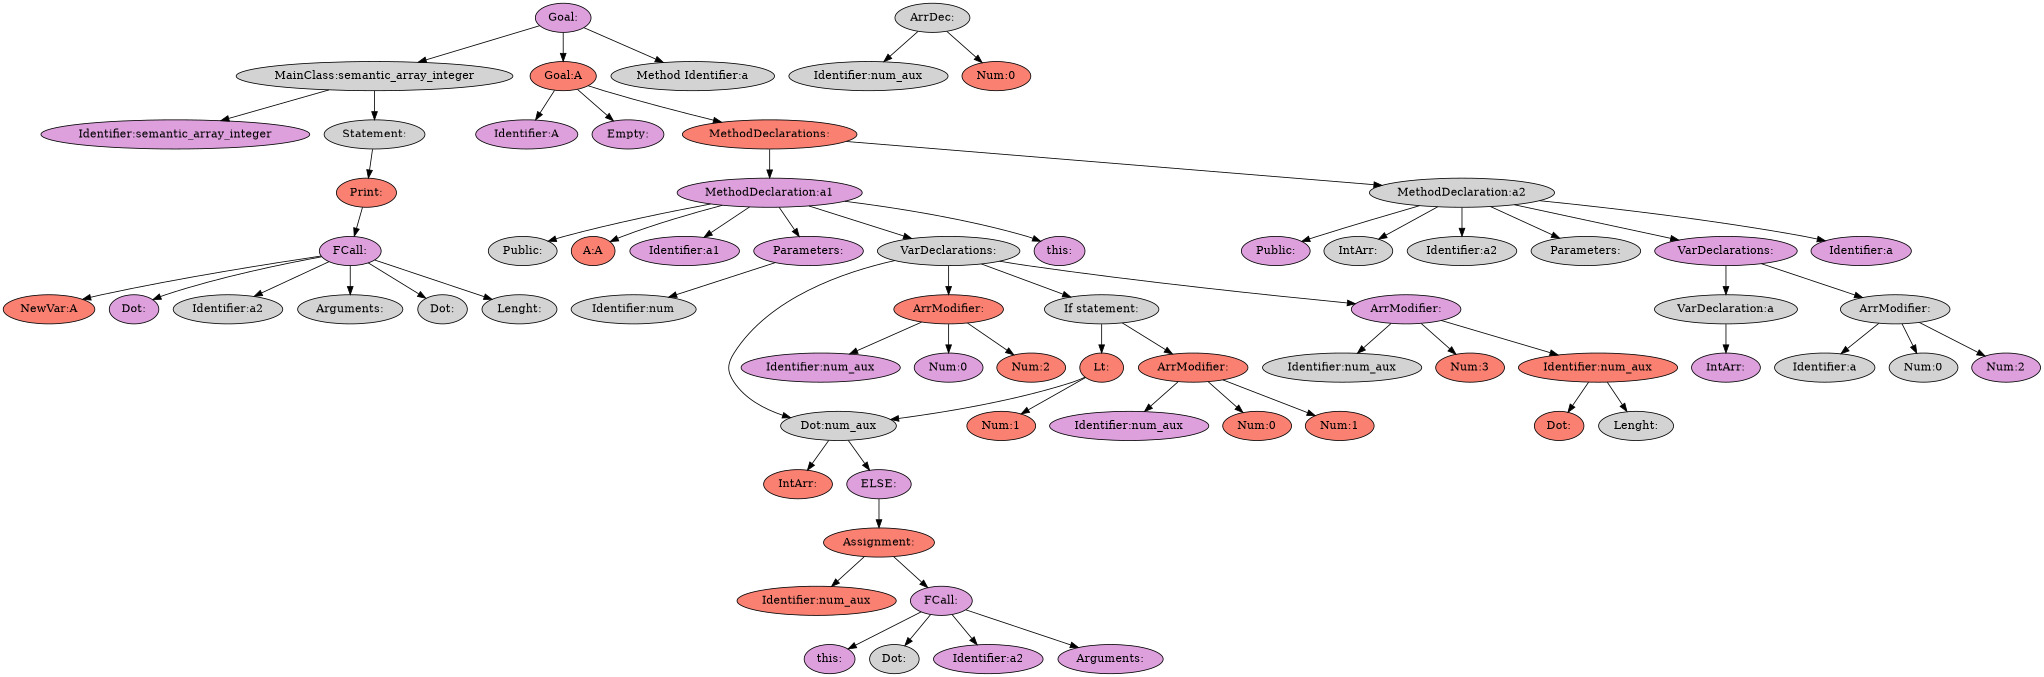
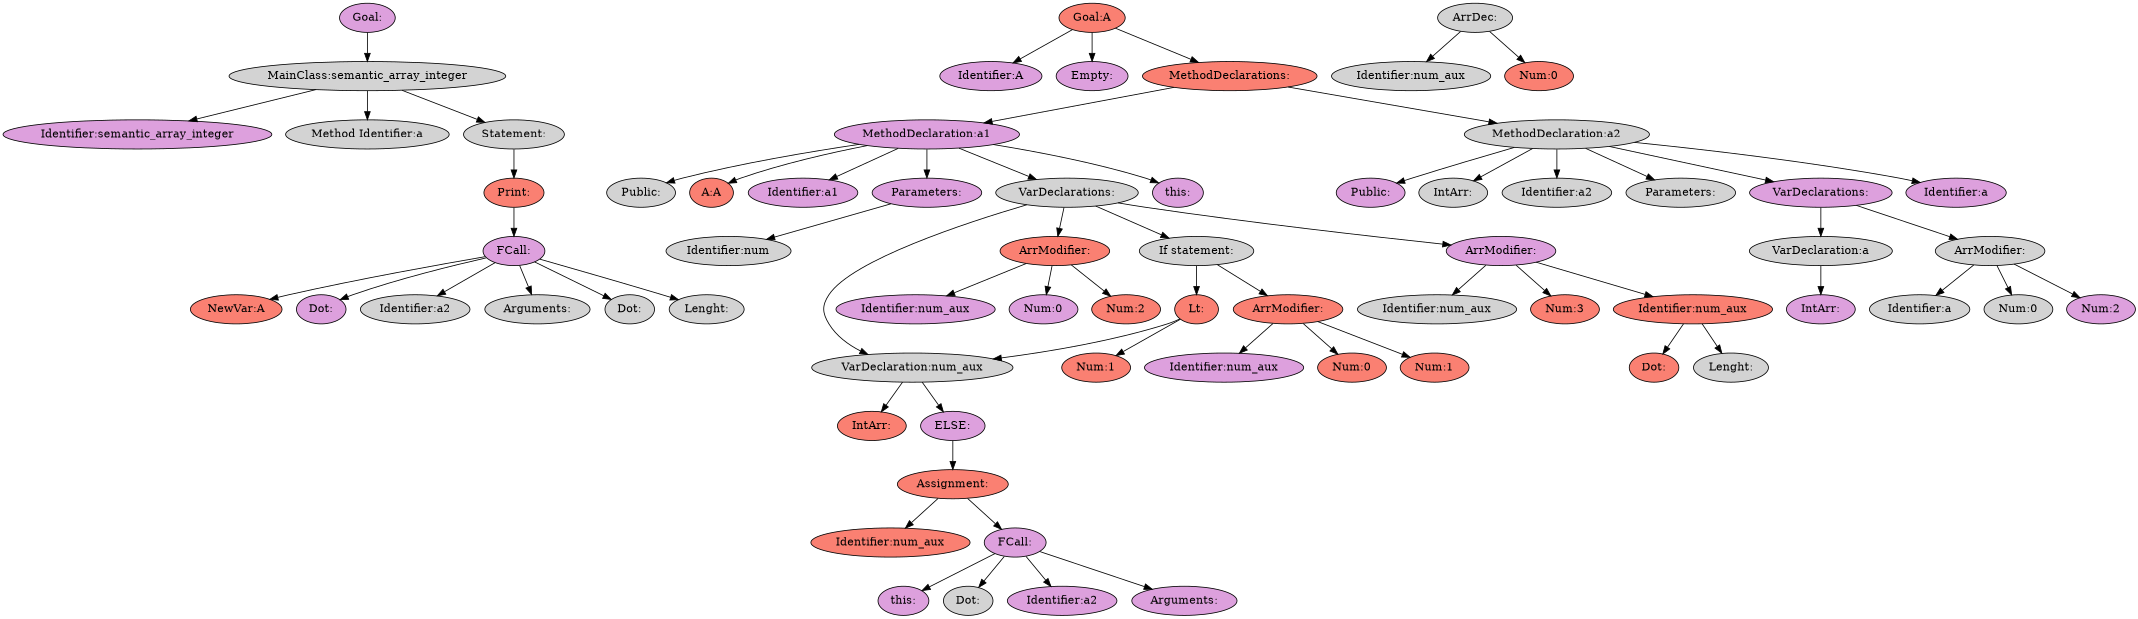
(563, 43) -> none
(620, 43) -> (367, 101)
(838, 426) -> (912, 368)
